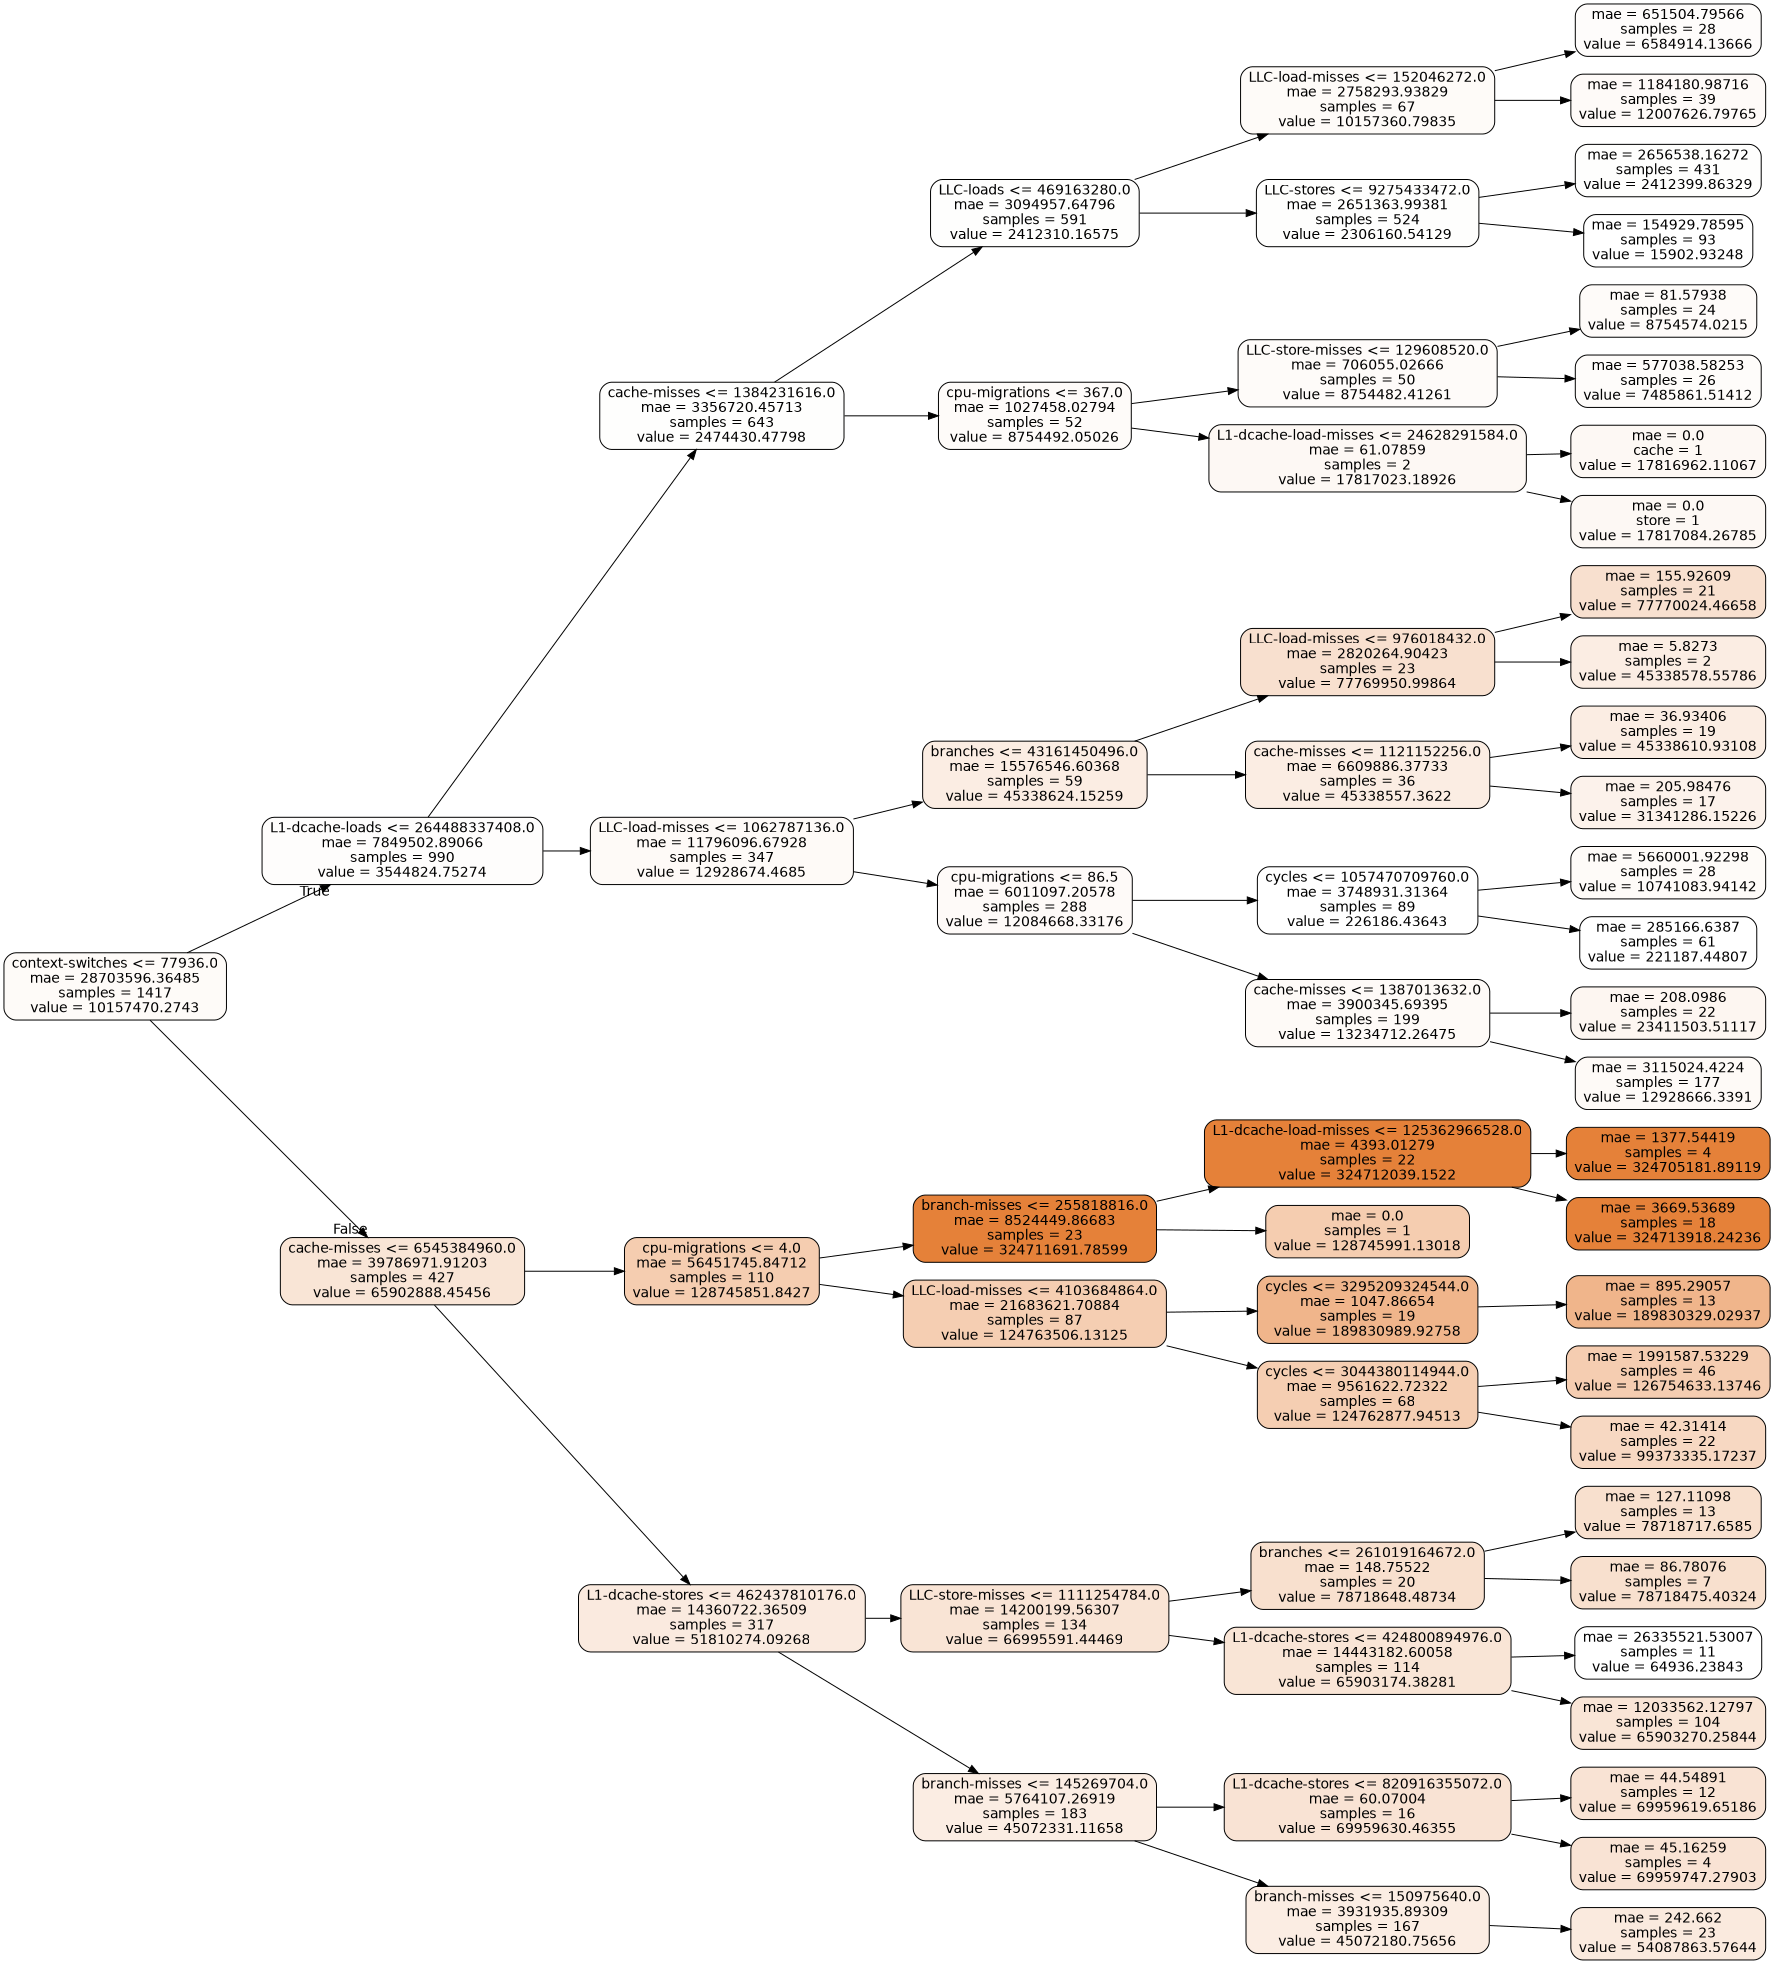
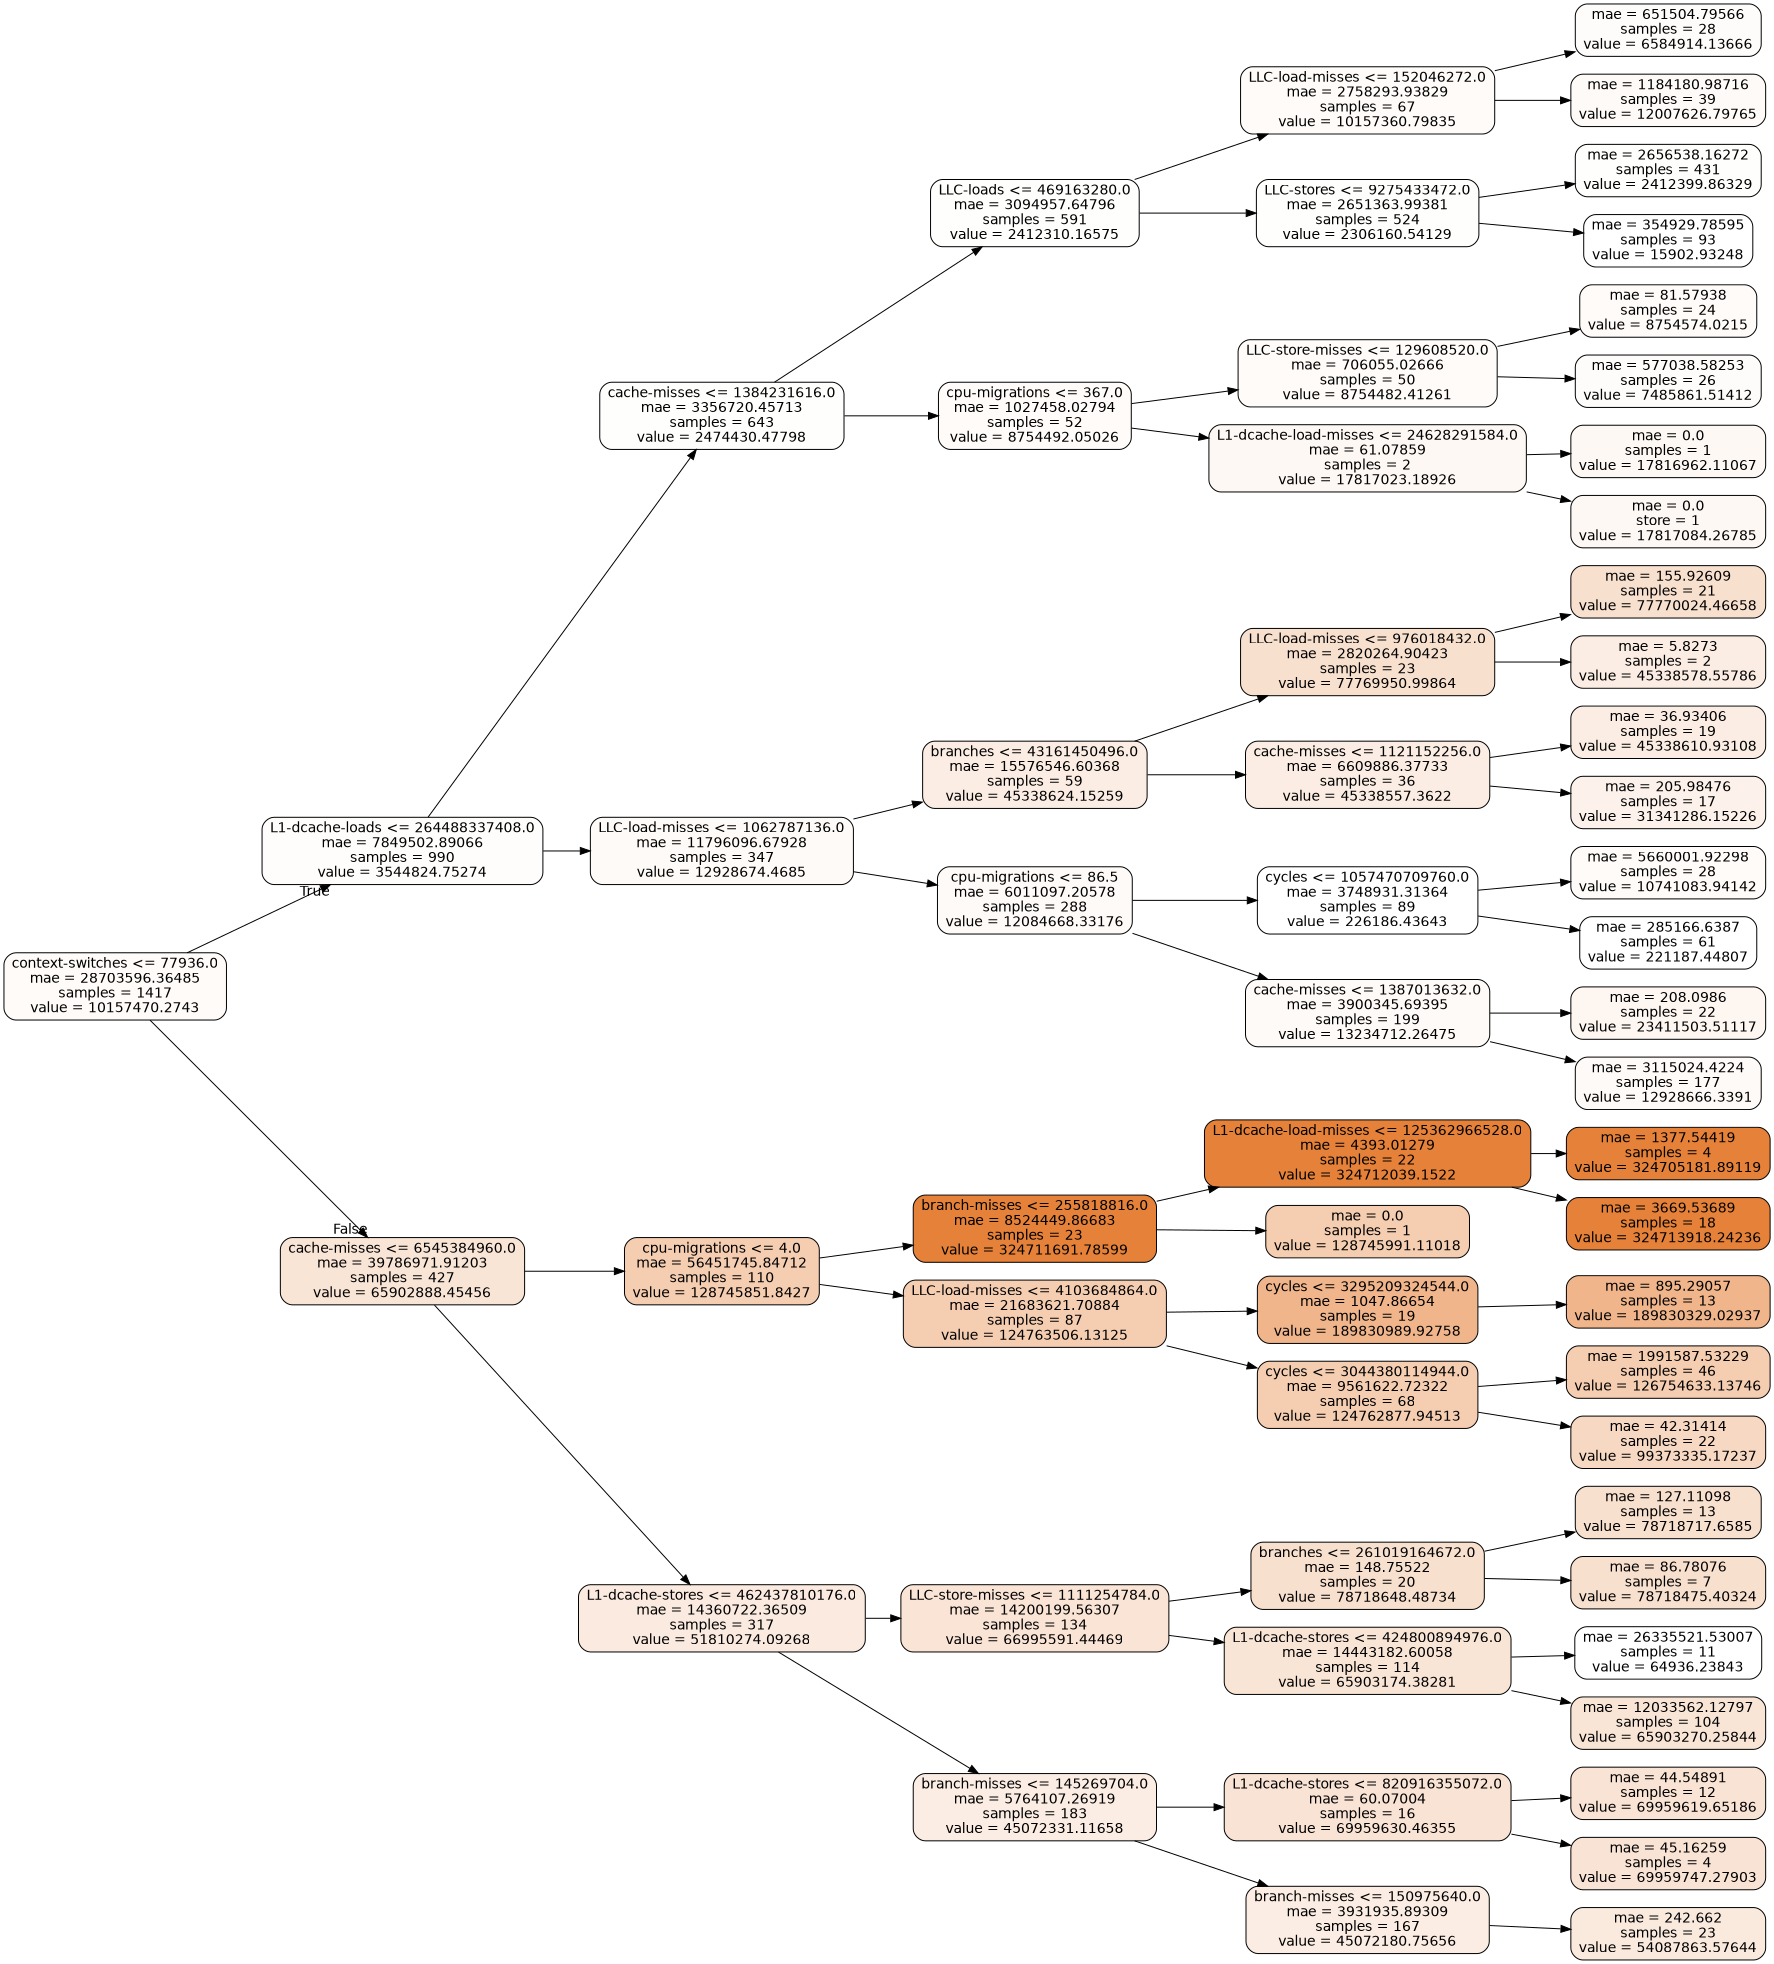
(1668, 241) -> (1668, 241)
(1668, 451) -> (1668, 451)
(1368, 1232) -> (1368, 1232)
